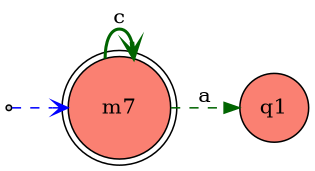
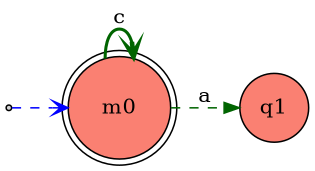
(119, 108) -> (119, 108)
